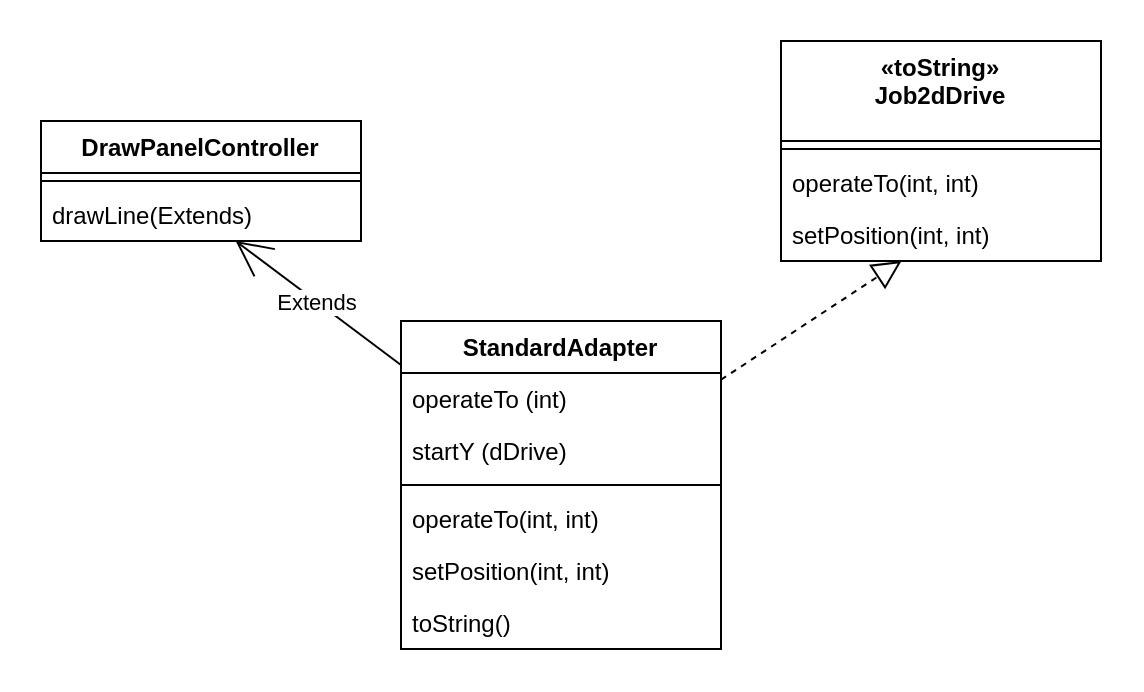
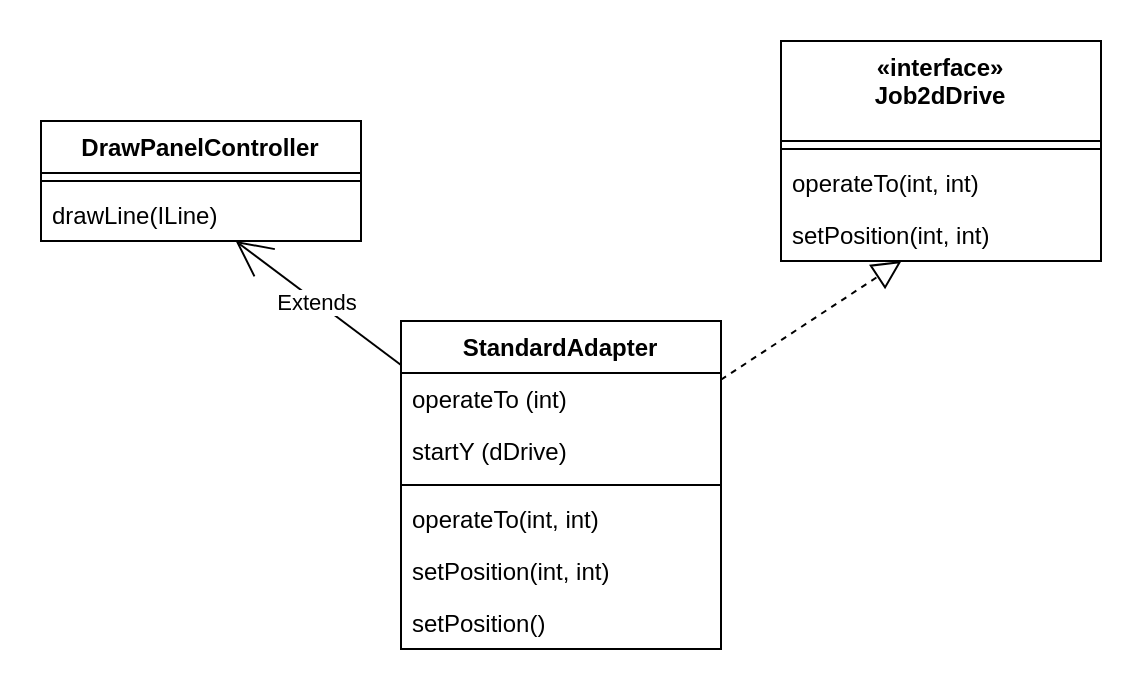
(940, 68) -> (940, 68)
(163, 216) -> (147, 216)
(476, 624) -> (493, 624)
